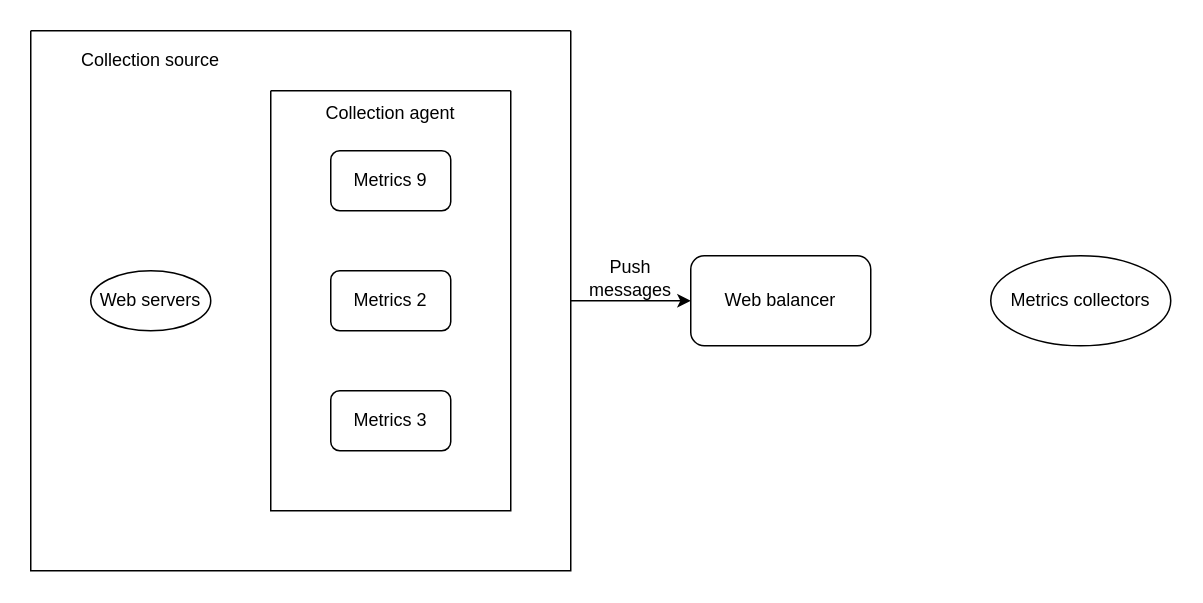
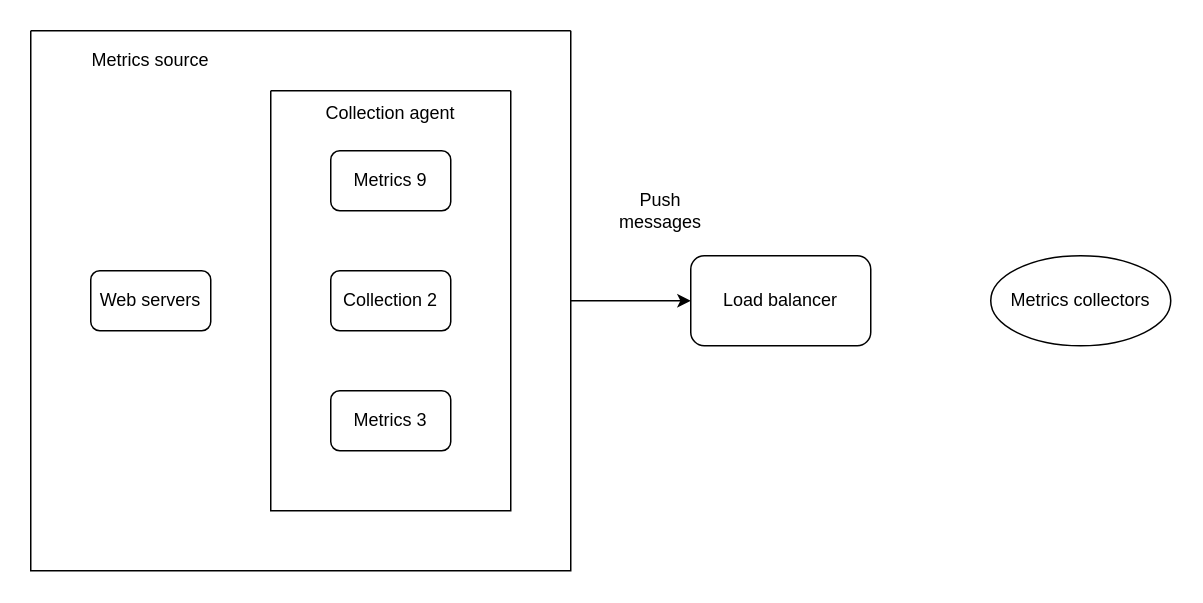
(151, 61) -> (151, 61)
(631, 278) -> (661, 211)
(151, 301) -> (151, 301)
(391, 301) -> (391, 301)
(781, 301) -> (781, 301)
